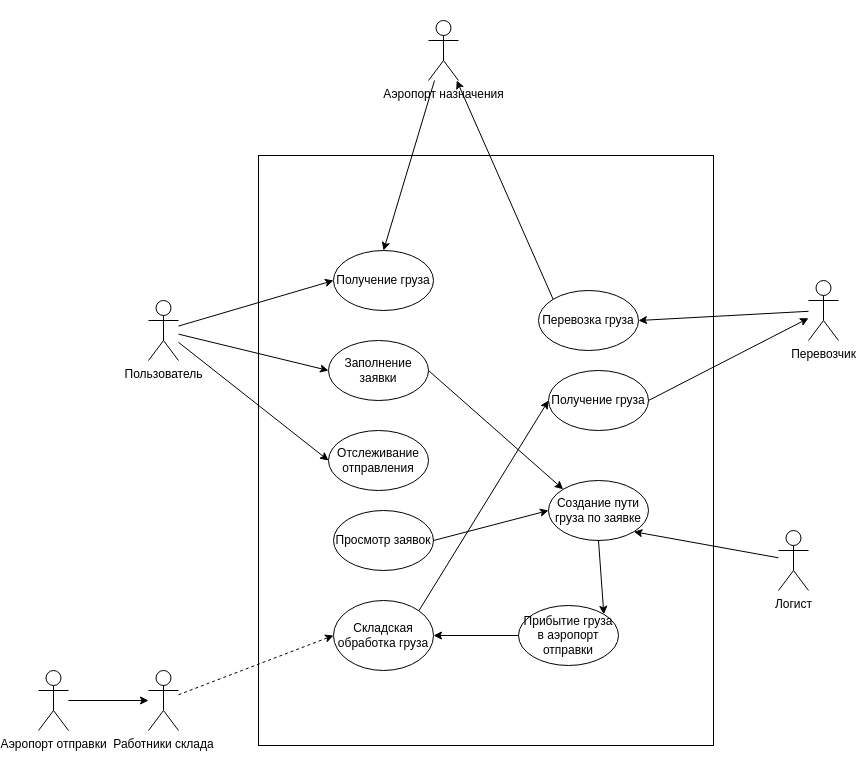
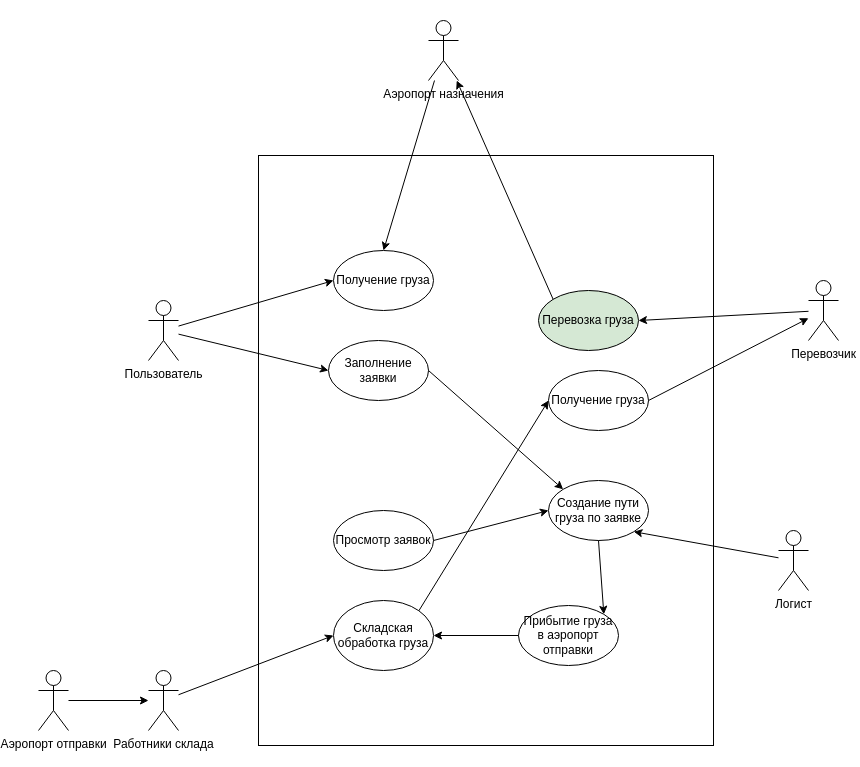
(589, 321) -> (589, 321)
(251, 399) -> none
(379, 461) -> none
(252, 667) -> (252, 667)
